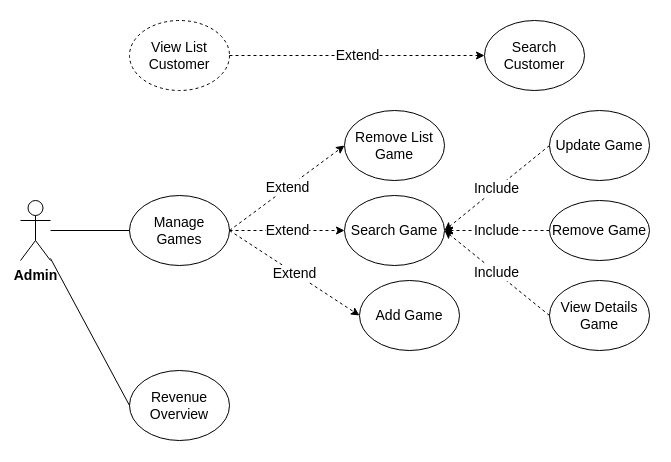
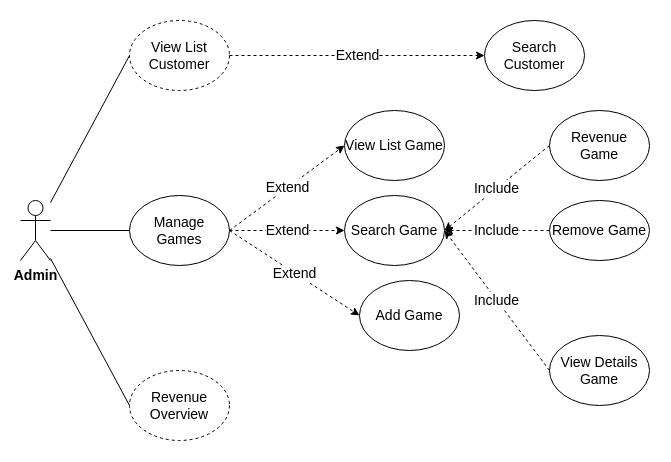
none -> (90, 129)
(395, 146) -> (395, 146)
(600, 146) -> (600, 146)
(600, 316) -> (600, 371)
(180, 406) -> (180, 406)
